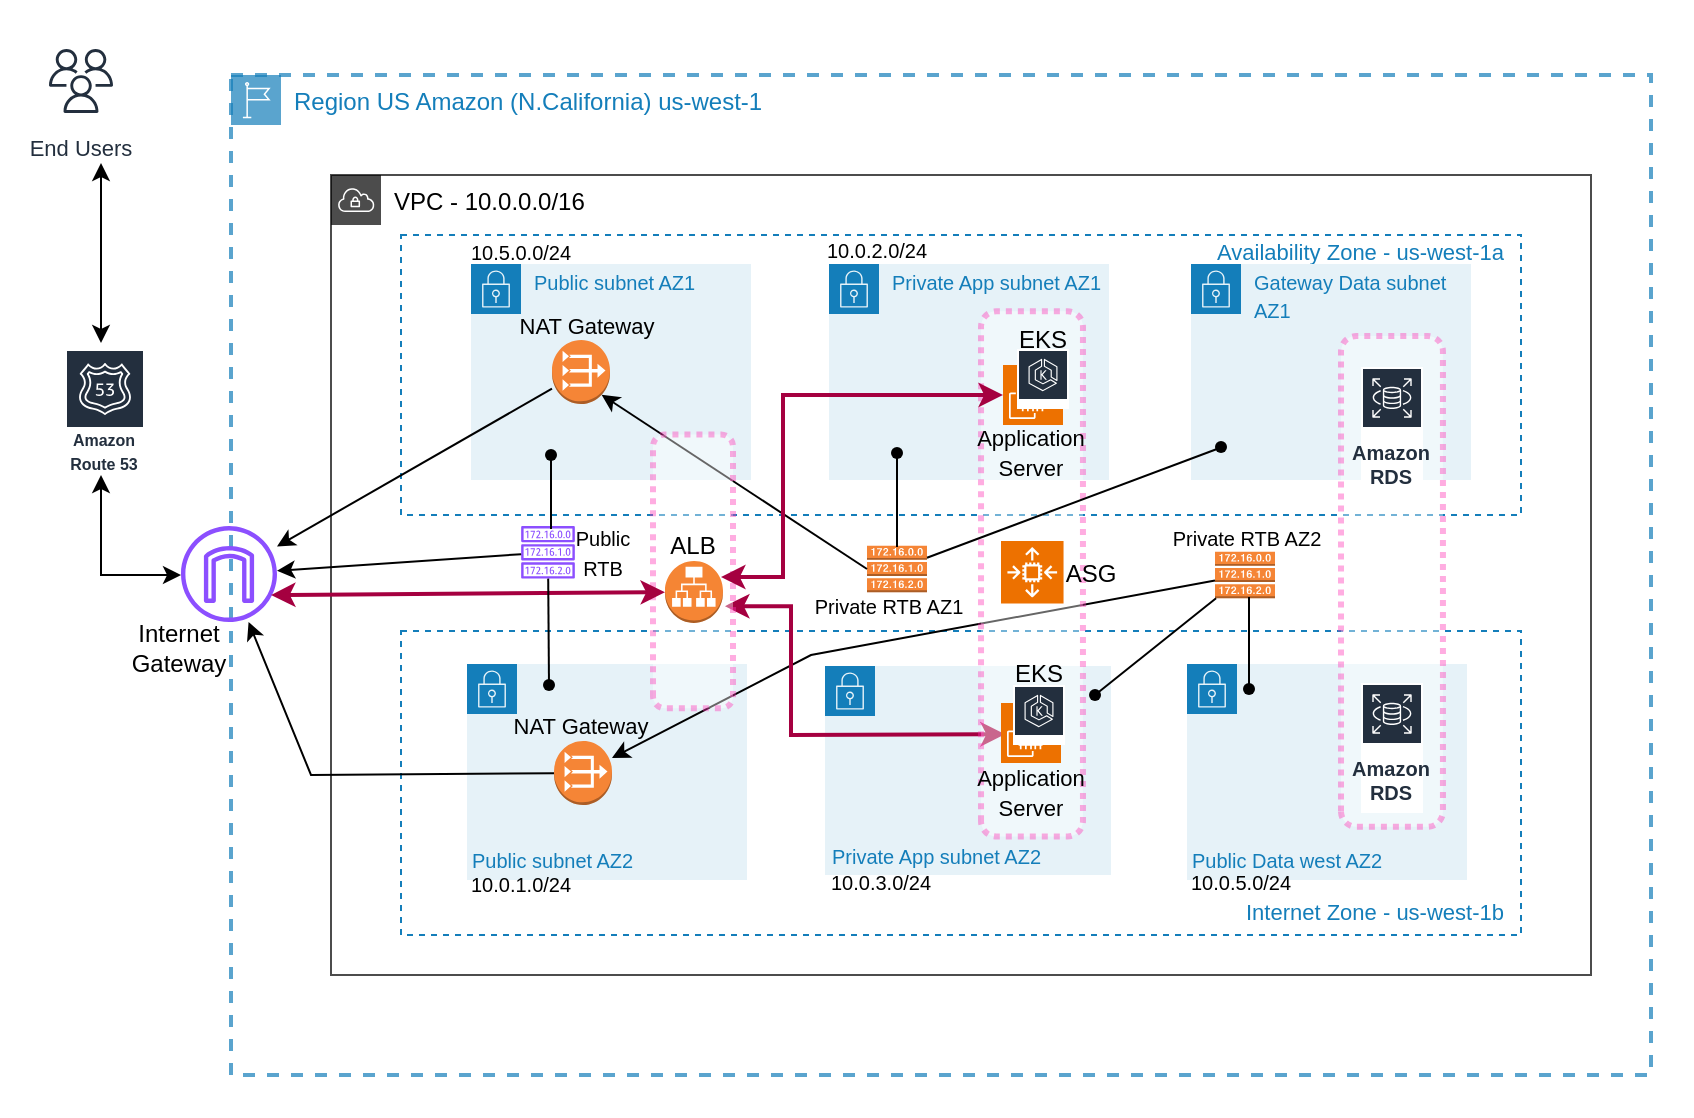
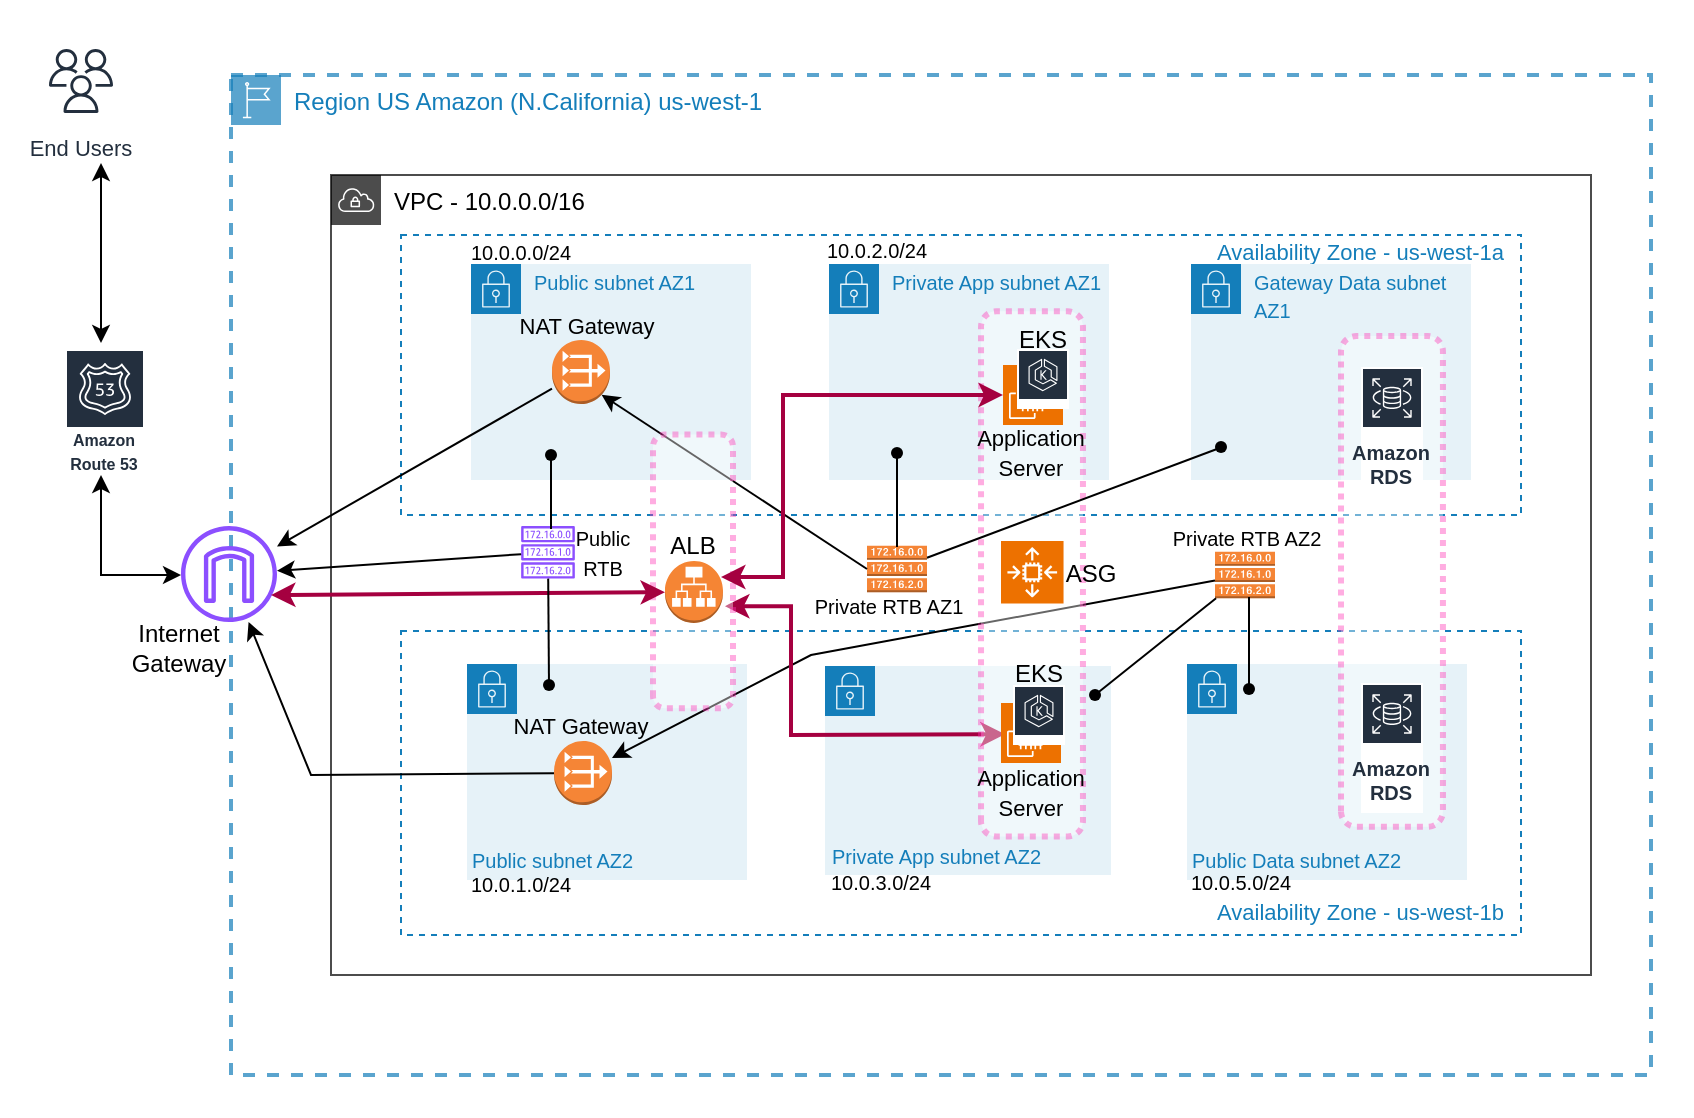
(522, 253) -> (522, 253)
(1301, 876) -> (1301, 876)
(1340, 913) -> (1328, 913)
